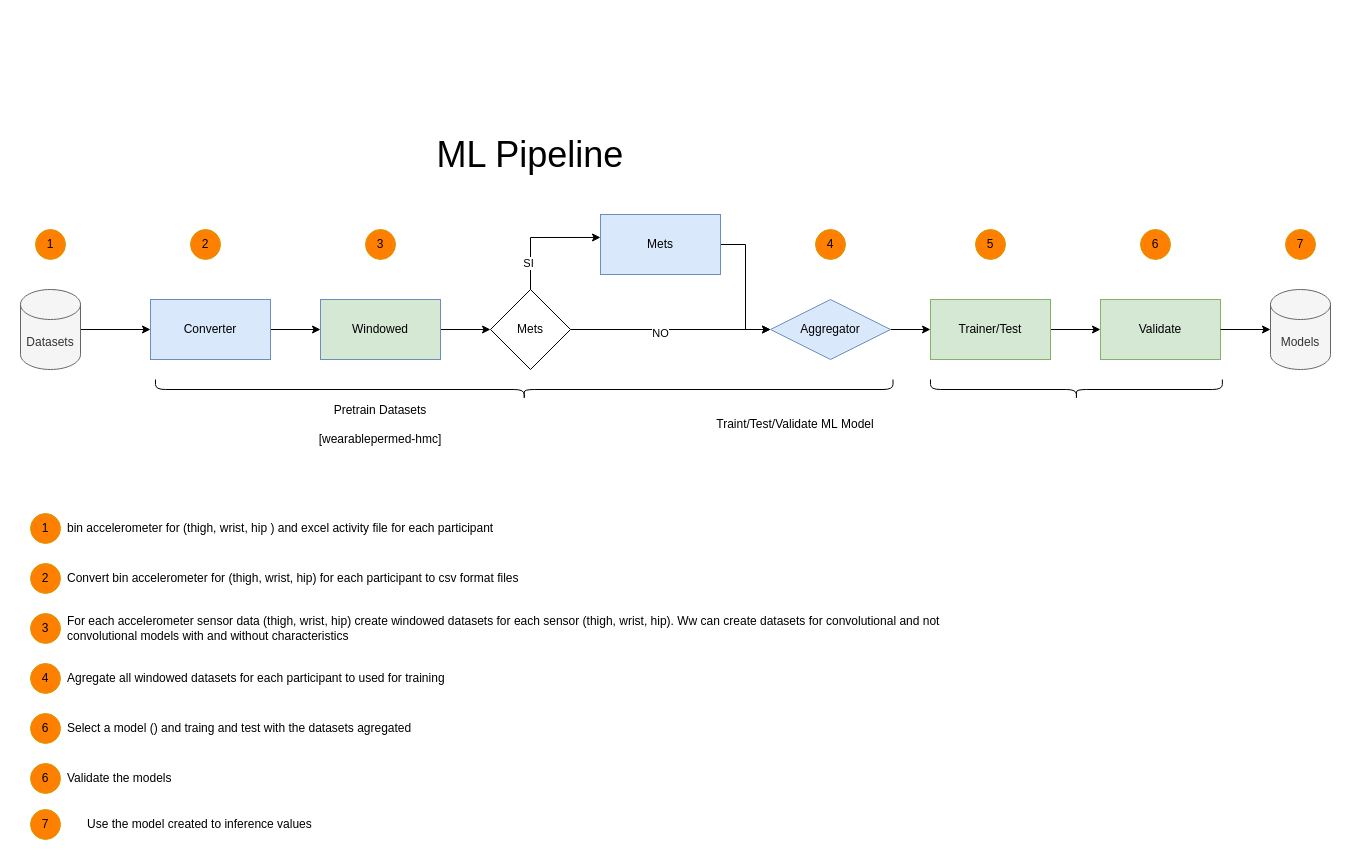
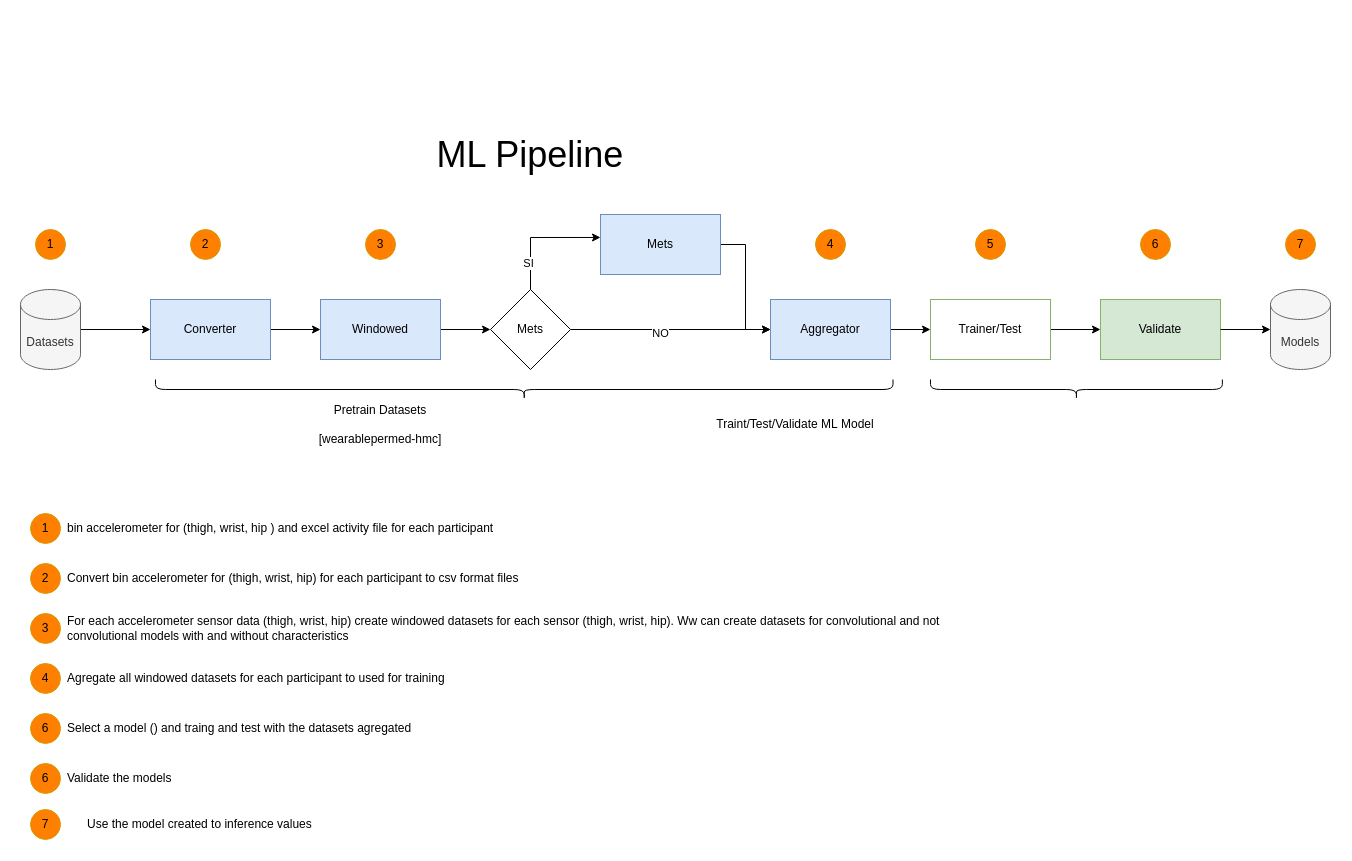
(381, 330) -> (381, 330)
(831, 330) -> (831, 330)
(991, 330) -> (991, 330)
